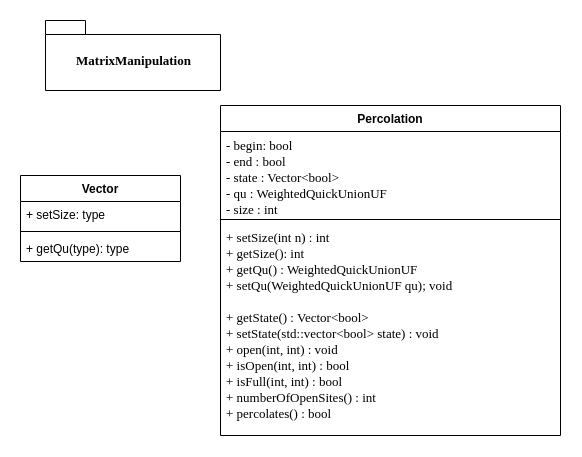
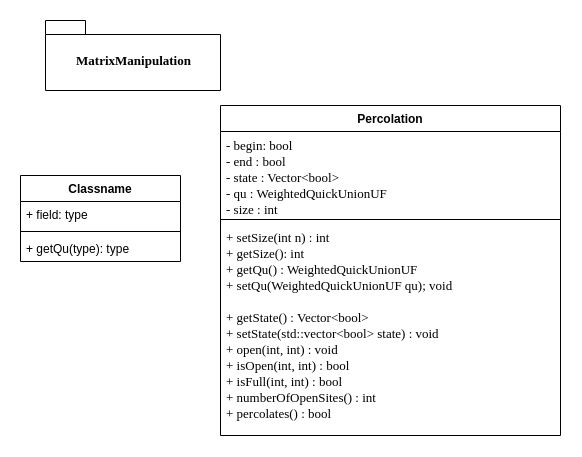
(100, 189) -> (100, 189)
(70, 215) -> (62, 215)
